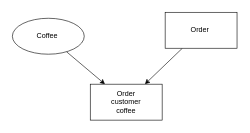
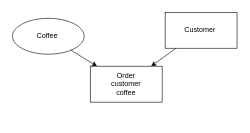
(201, 30) -> (201, 30)
(126, 102) -> (126, 84)
